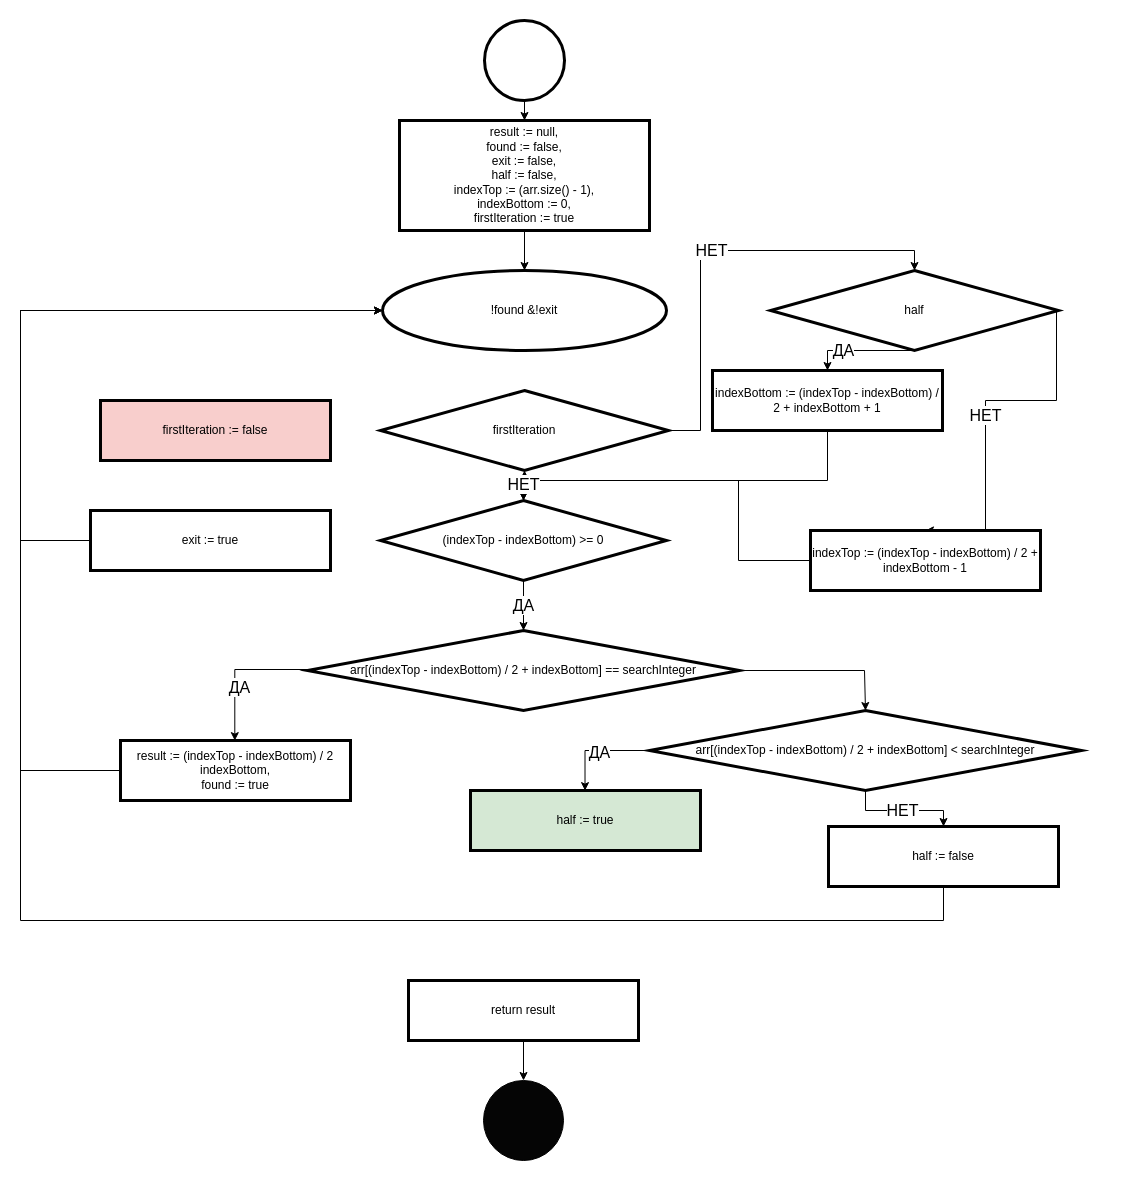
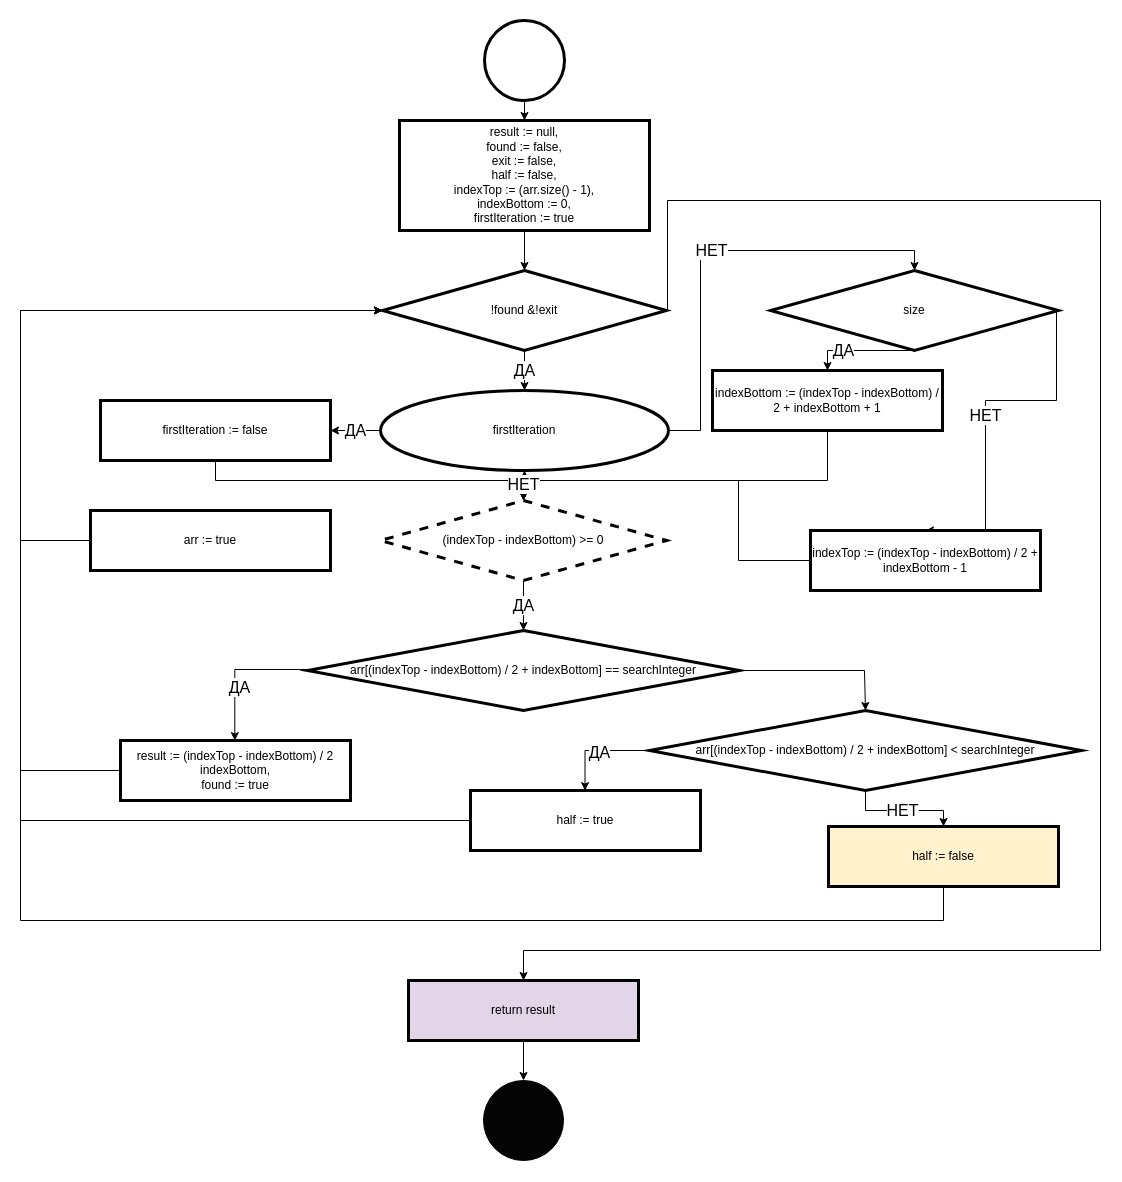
(525, 311) -> (525, 311)
(915, 311) -> (915, 311)
none -> (525, 367)
(216, 431) -> (216, 431)
none -> (359, 431)
(525, 431) -> (525, 431)
none -> (352, 481)
(211, 541) -> (211, 541)
(524, 541) -> (524, 541)
none -> (1101, 604)
none -> (247, 821)
(586, 821) -> (586, 821)
(21, 823) -> (381, 311)
(944, 857) -> (944, 857)
(524, 1011) -> (524, 1011)
